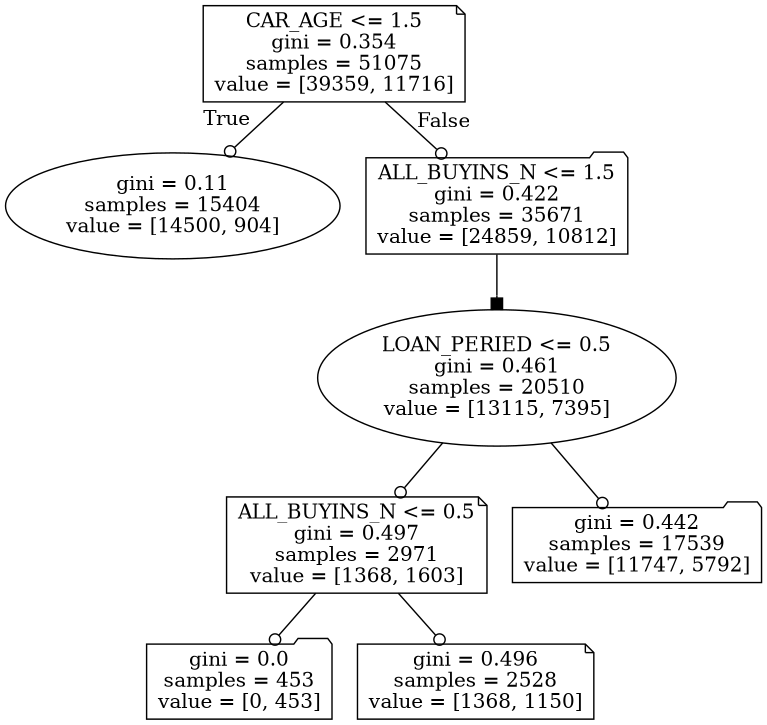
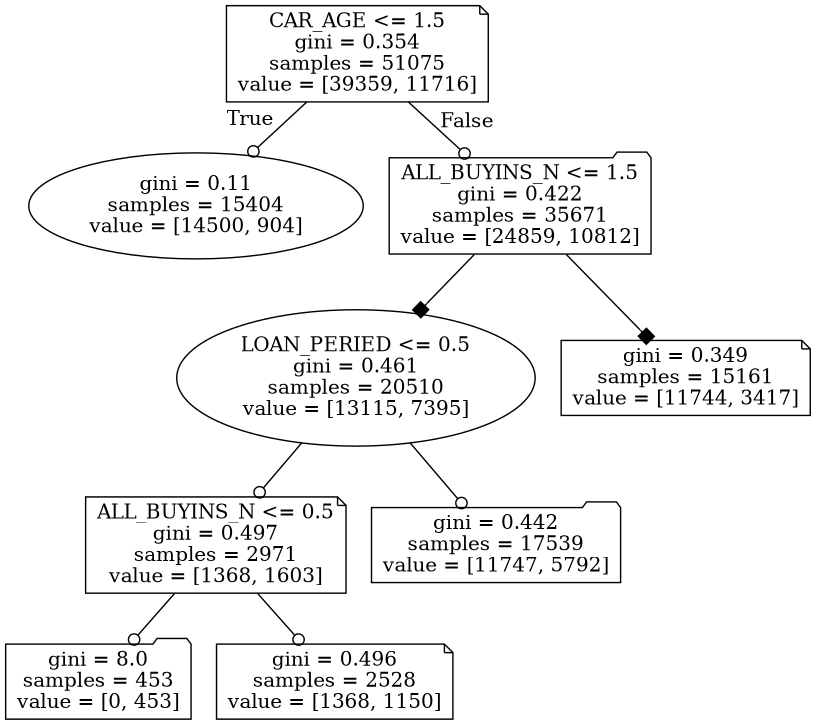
none -> (686, 378)
(239, 682) -> (98, 682)
